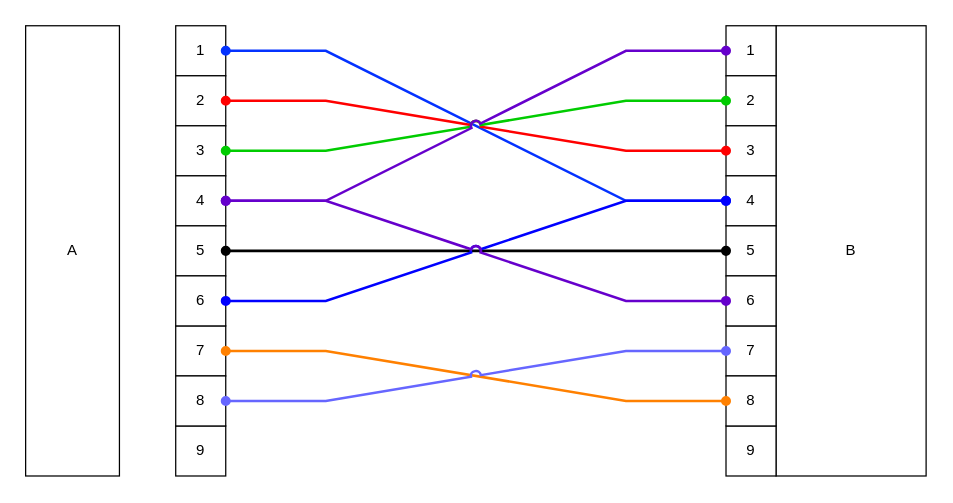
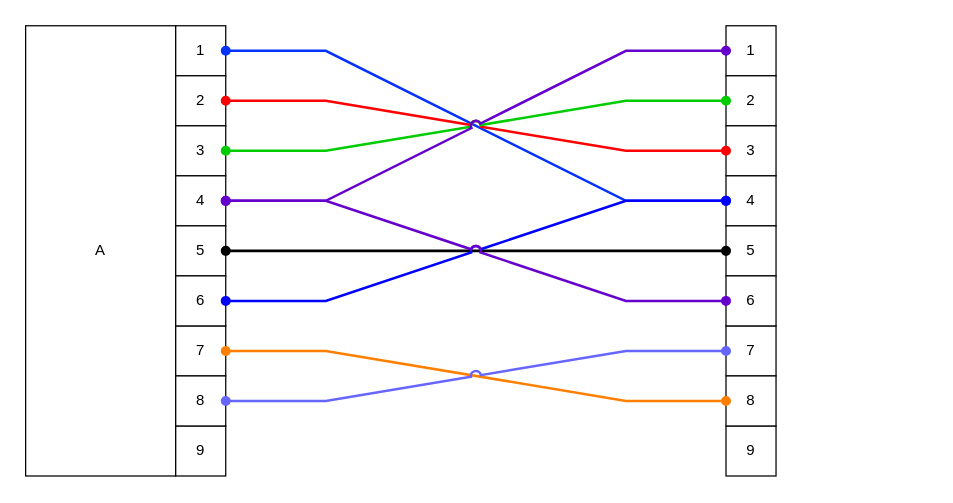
(73, 251) -> (101, 251)
(851, 251) -> none
